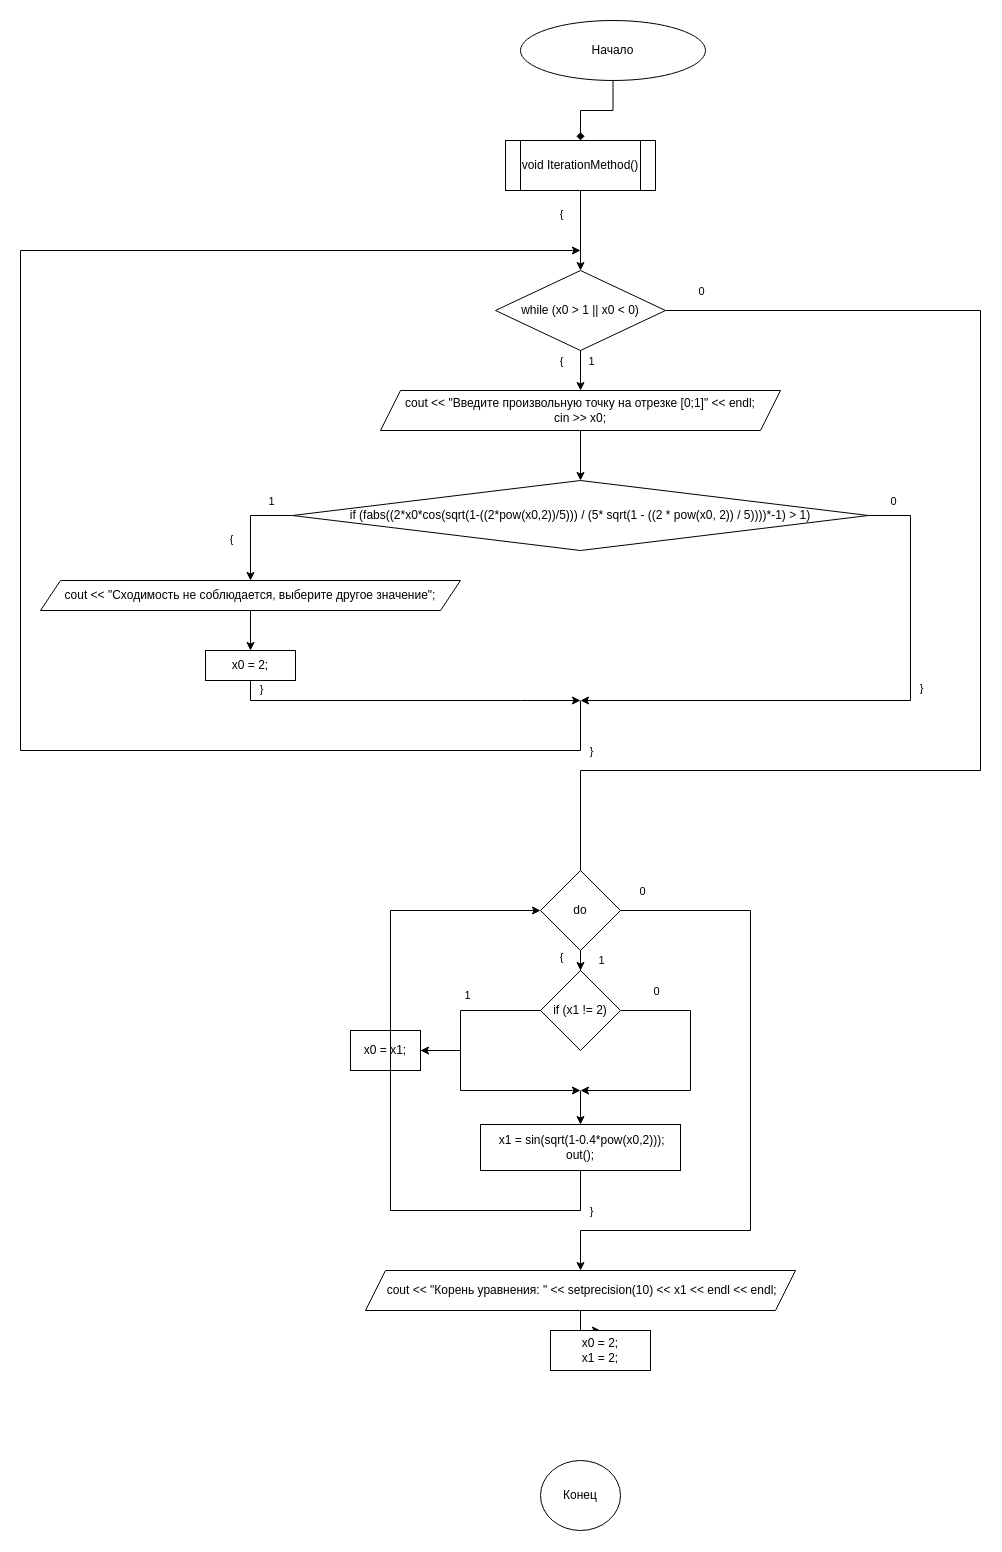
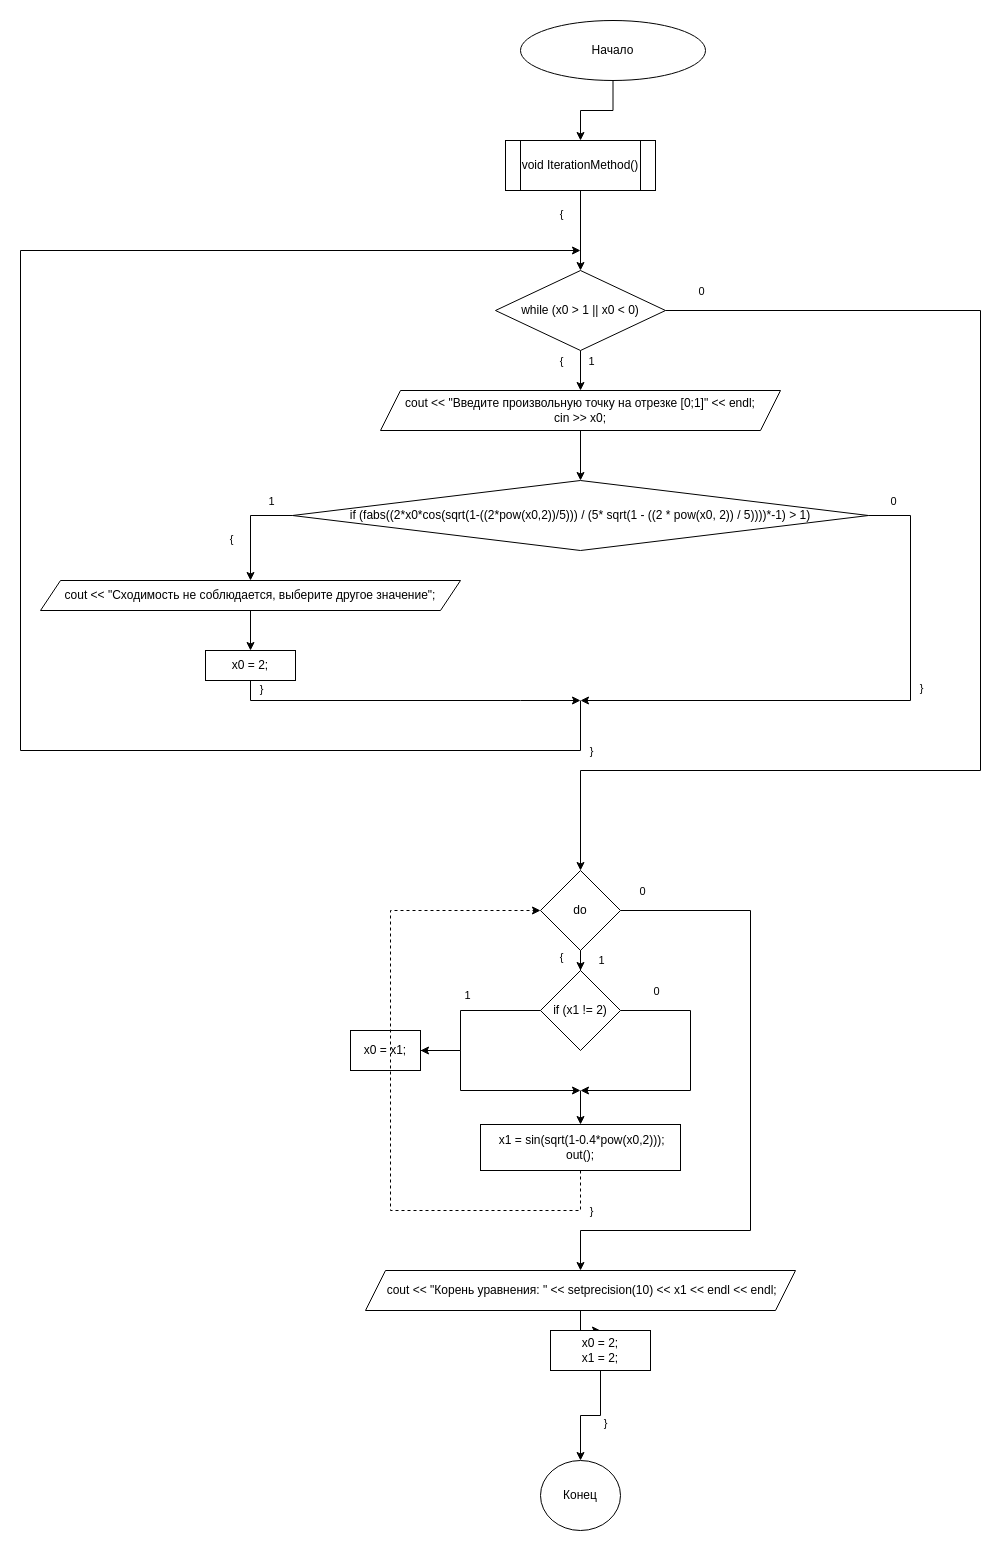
(581, 132) -> (581, 132)
(581, 865) -> (581, 862)
(391, 1104) -> (391, 1104)
none -> (595, 1416)
